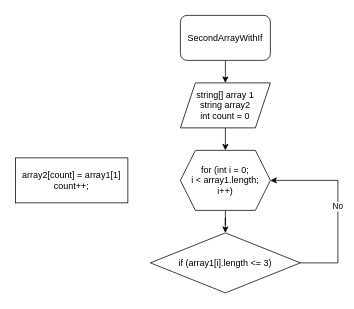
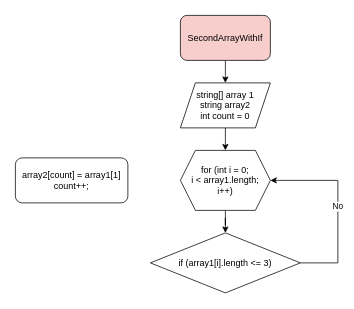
(225, 38) -> (225, 38)
(72, 180) -> (72, 180)
